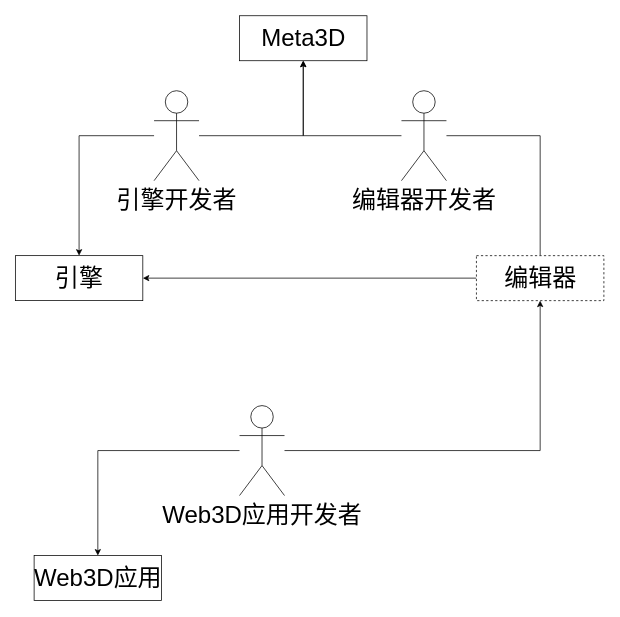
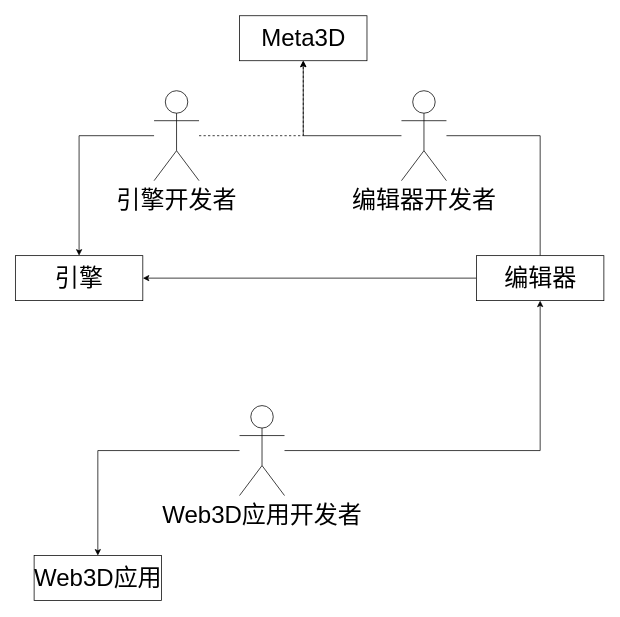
(250, 135) -> (250, 135)
(540, 278) -> (540, 278)
